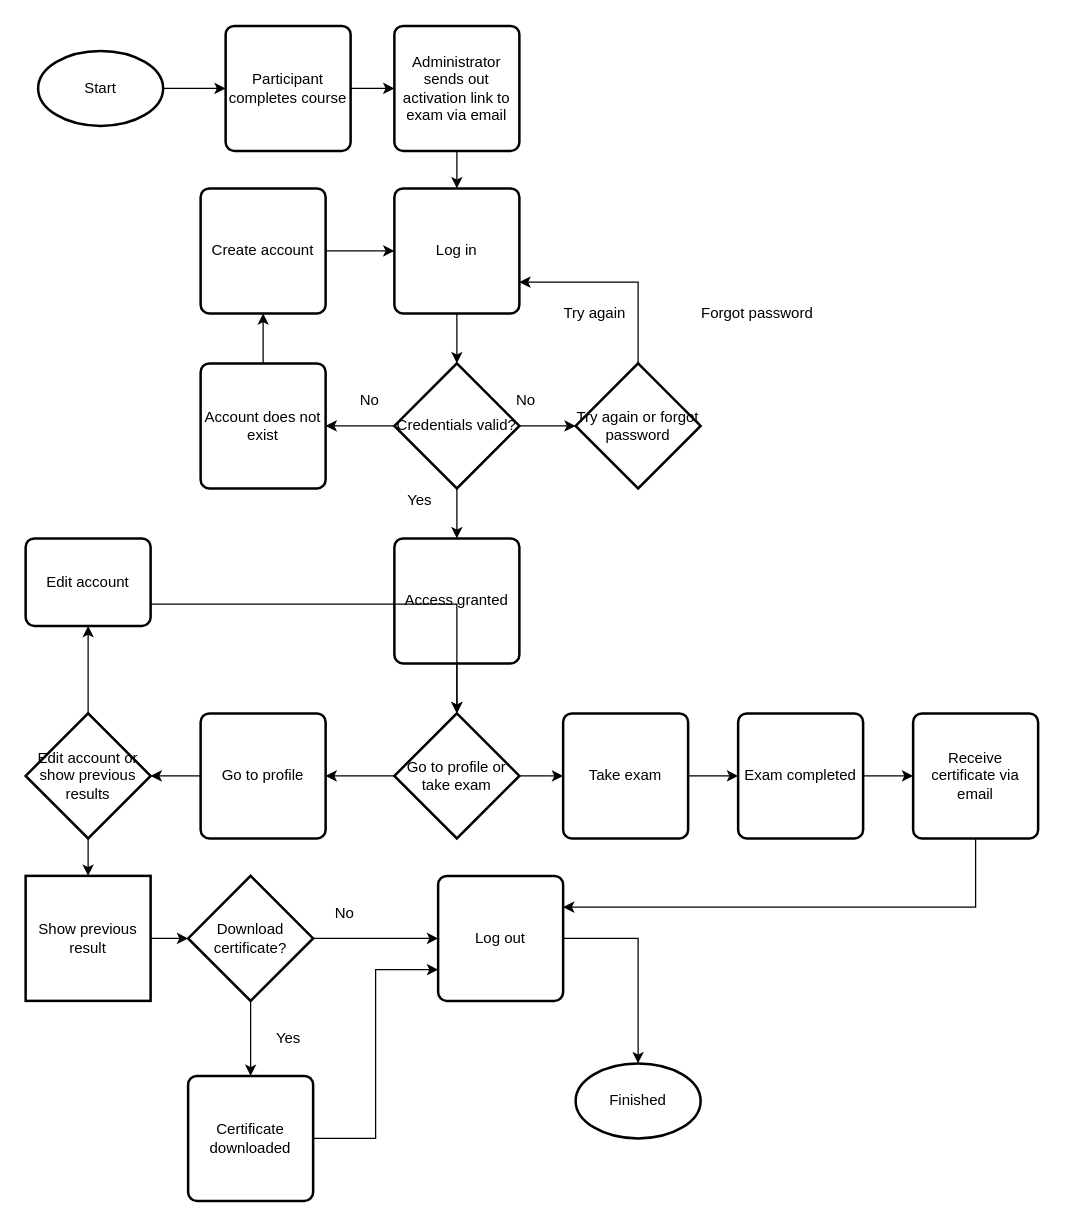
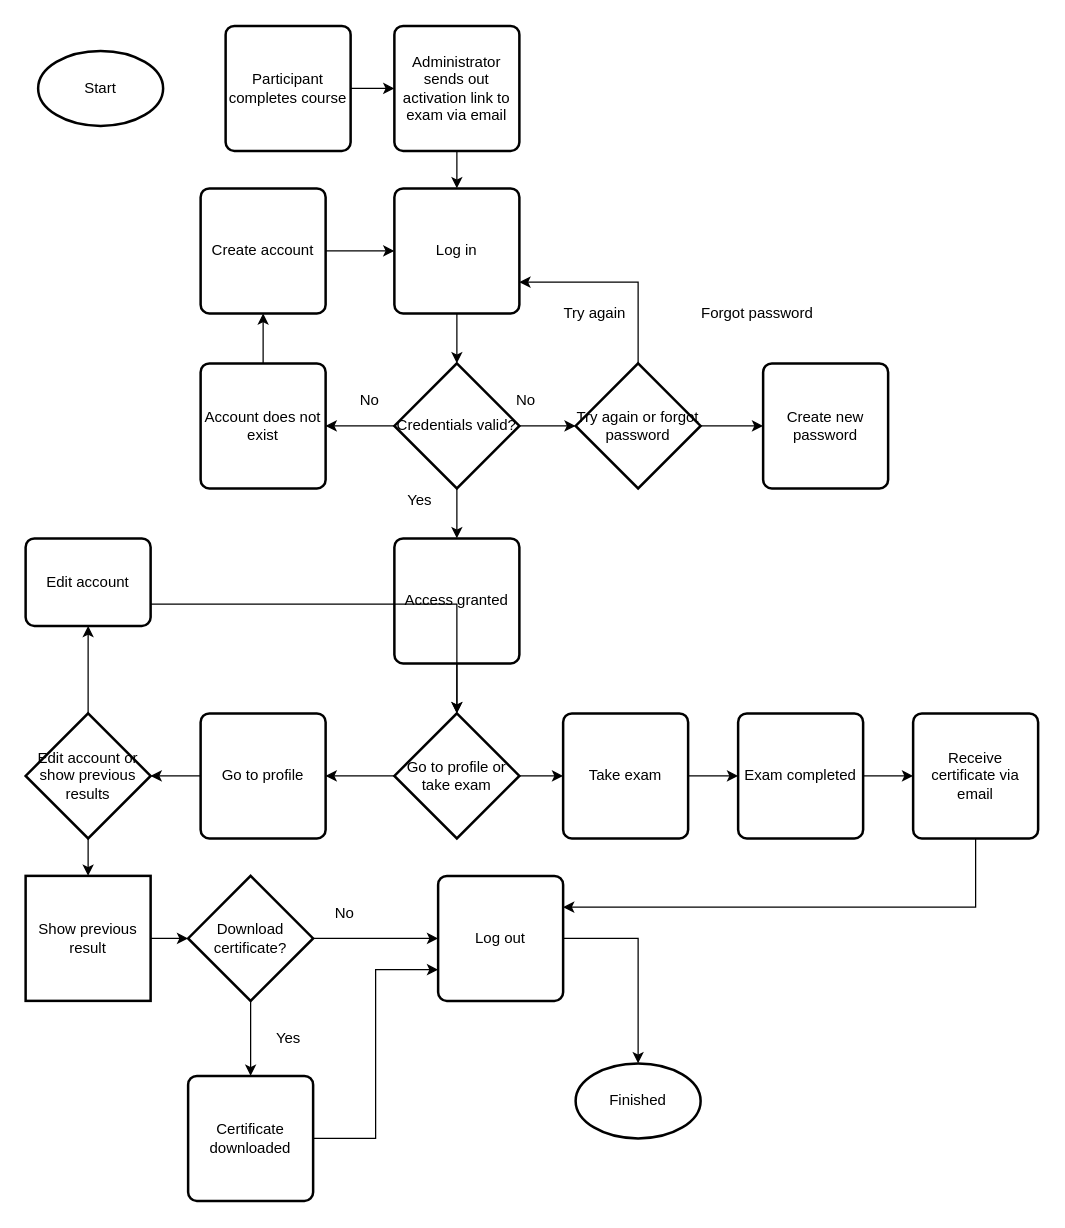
(190, 88) -> none
none -> (728, 426)
none -> (826, 426)
